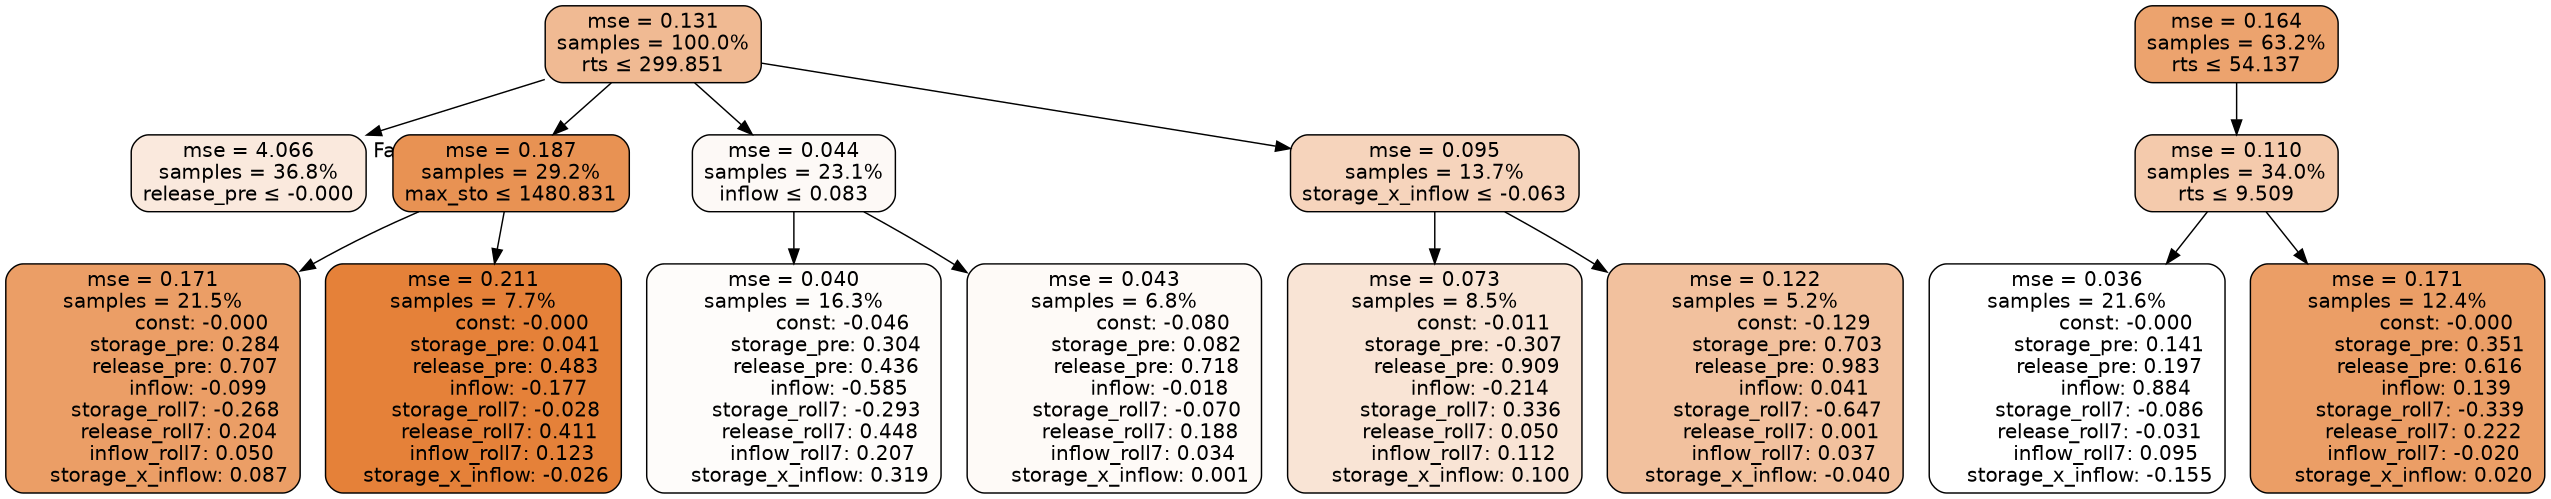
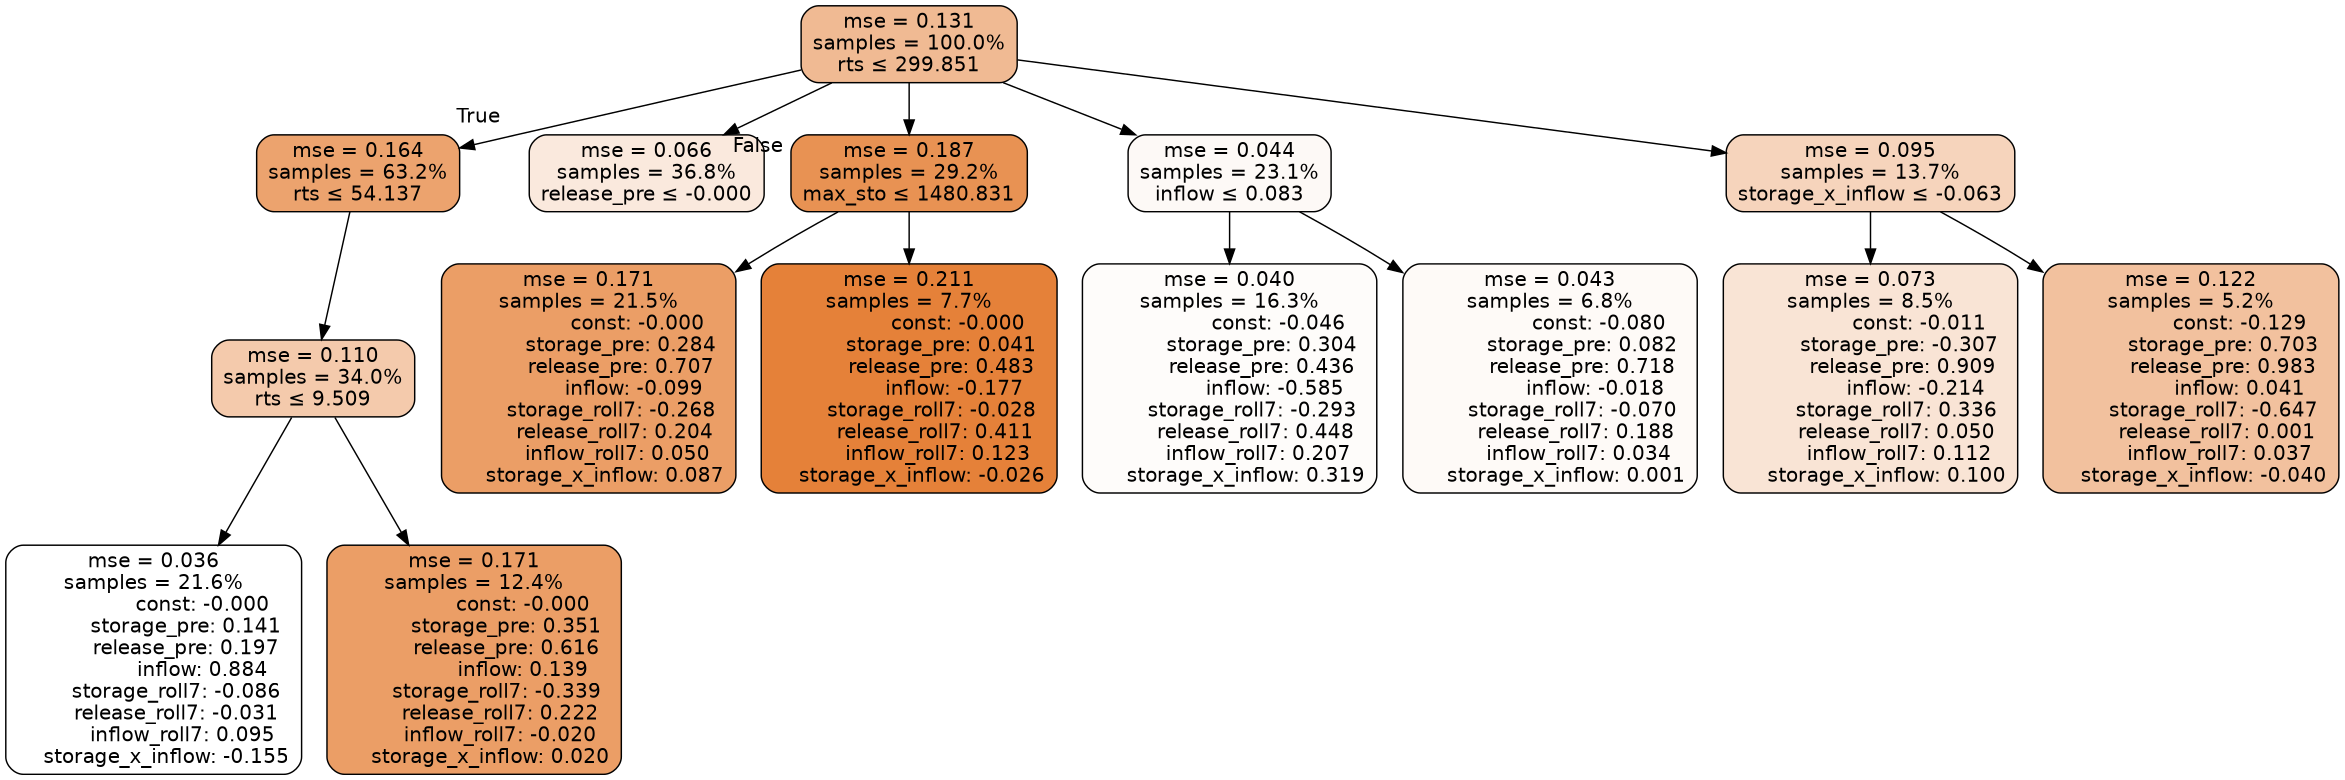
none -> (637, 107)
(249, 173) -> (647, 173)
